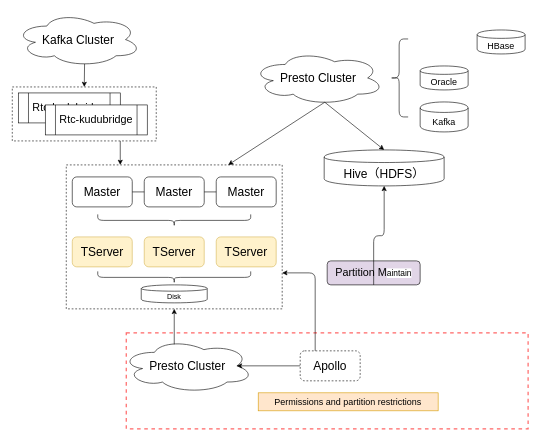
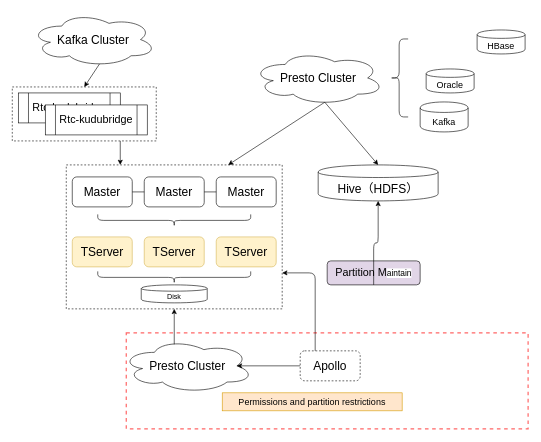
(78, 39) -> (93, 39)
(444, 78) -> (450, 81)
(384, 168) -> (378, 183)
(348, 402) -> (312, 402)
